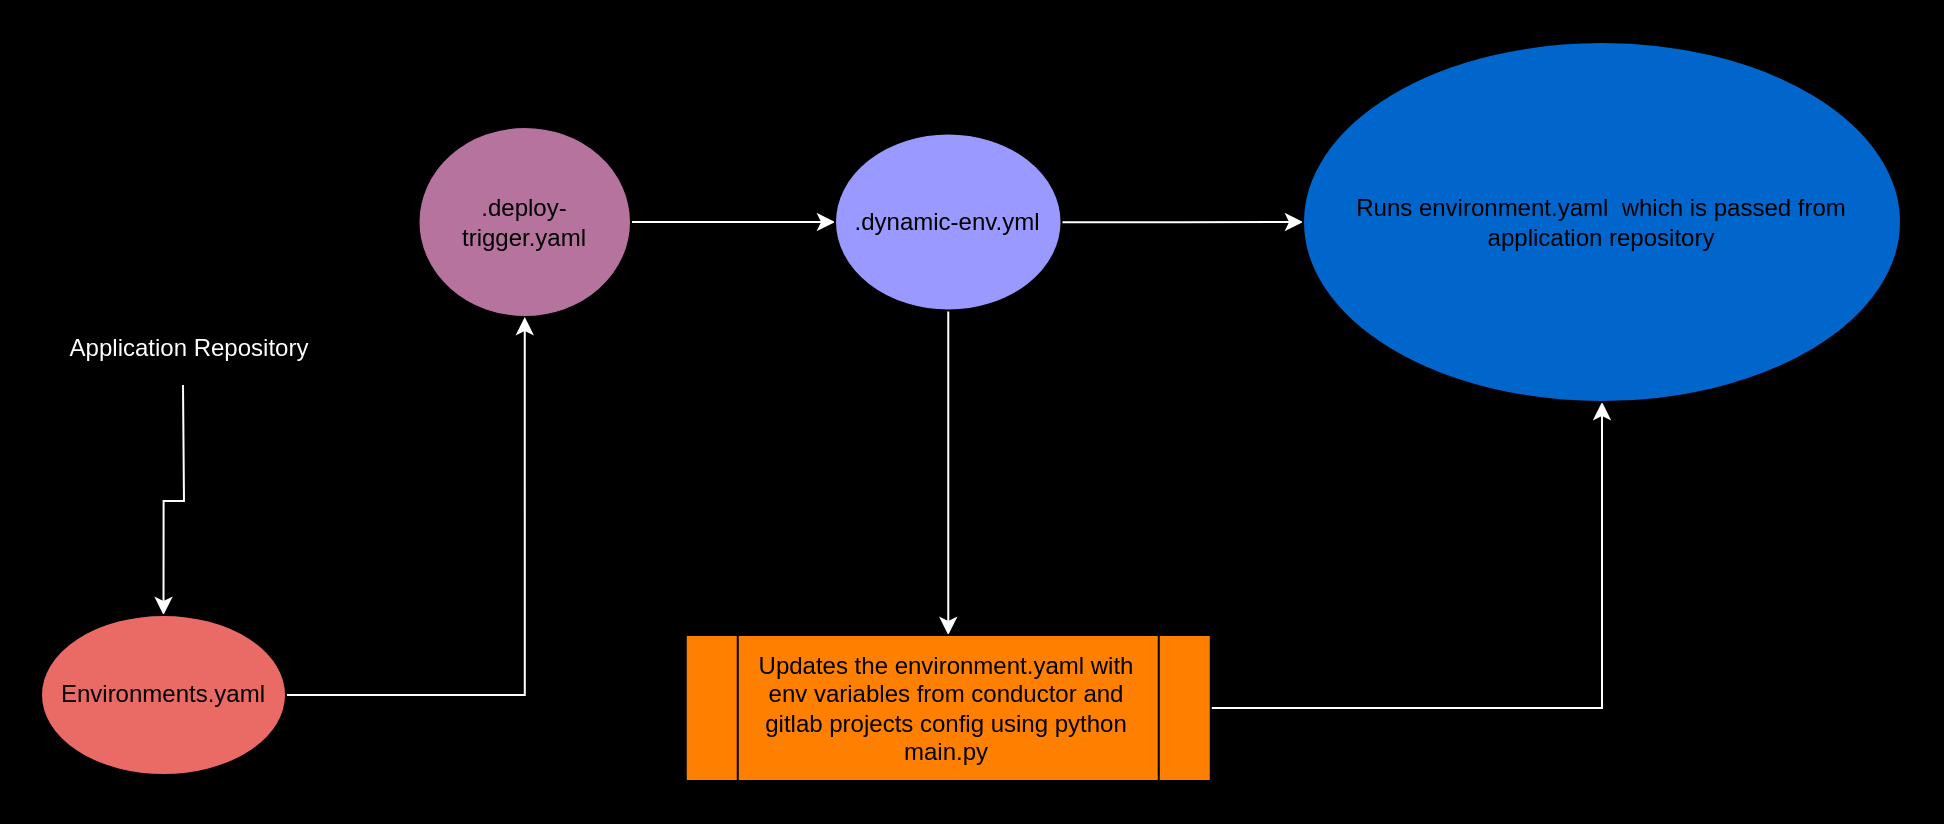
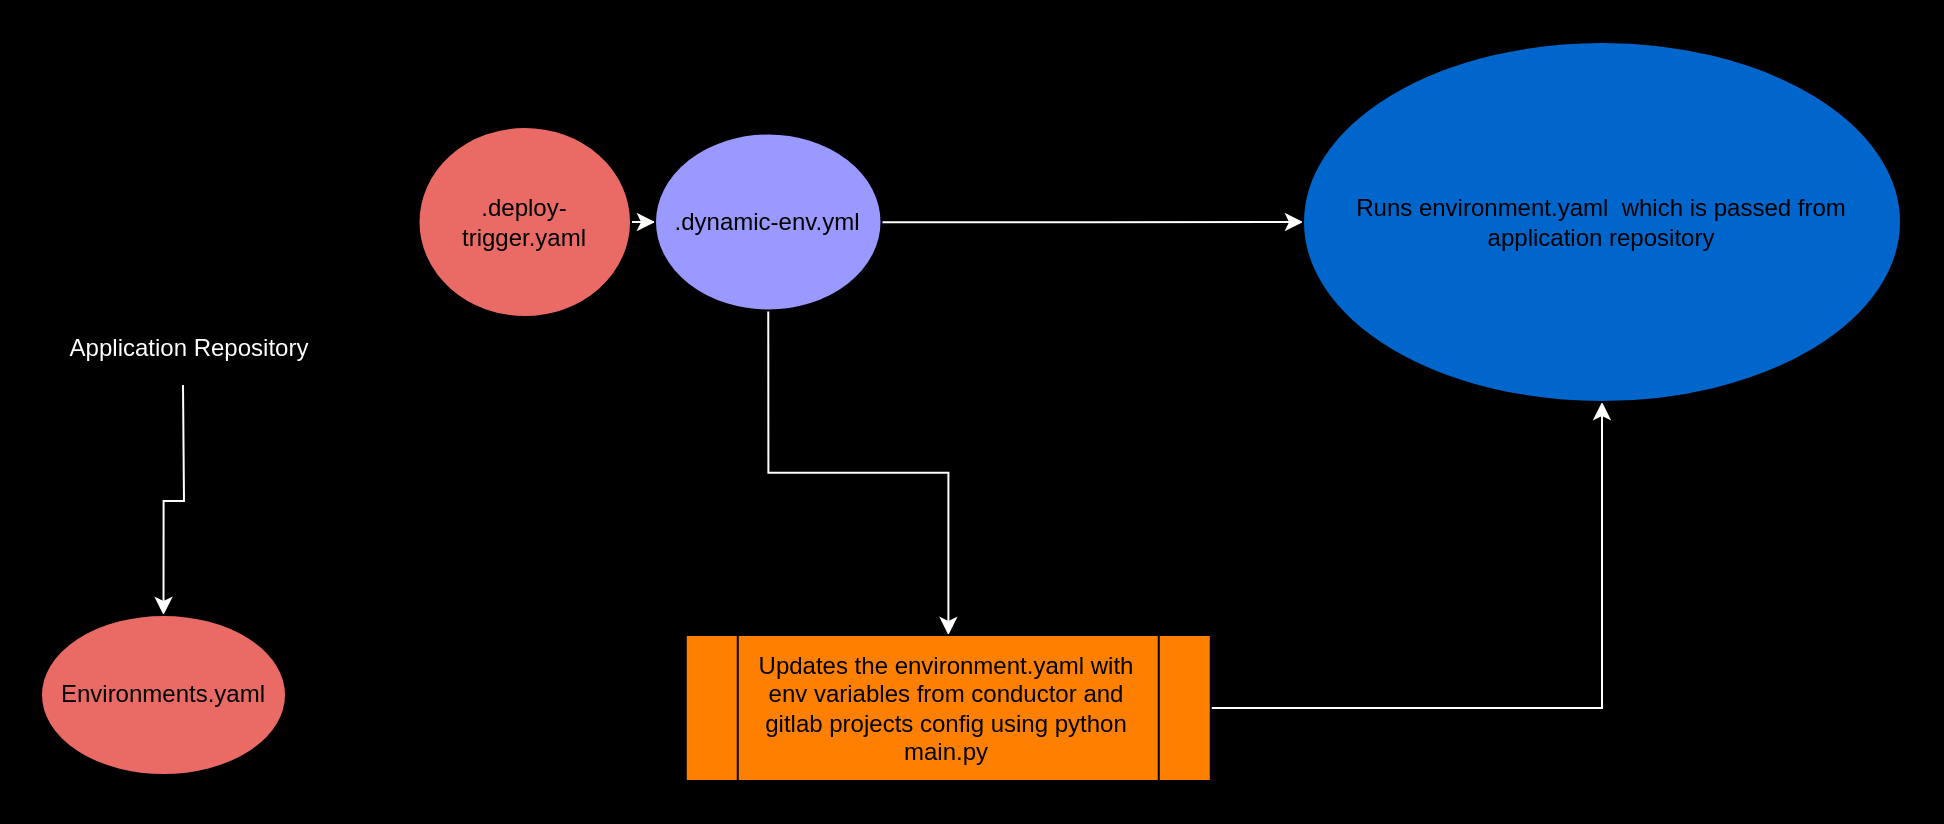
(525, 222) -> (525, 222)
(948, 222) -> (768, 222)
(525, 632) -> none
